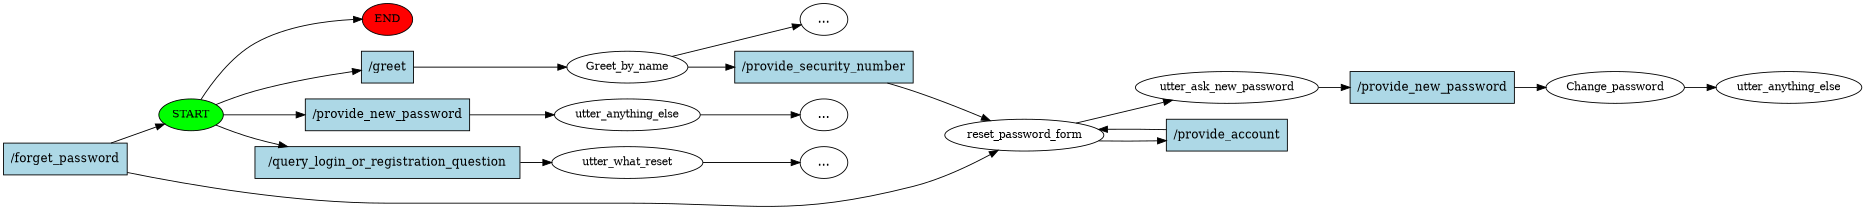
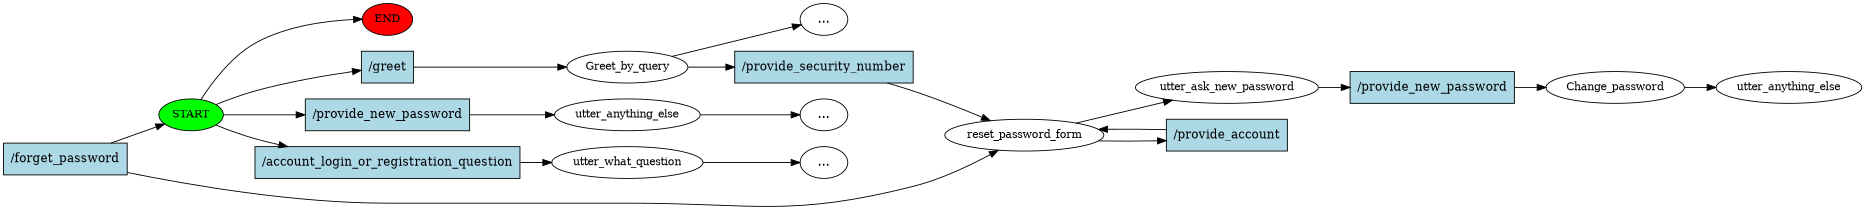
(627, 67) -> (627, 67)
(387, 163) -> (387, 163)
(627, 163) -> (627, 163)
